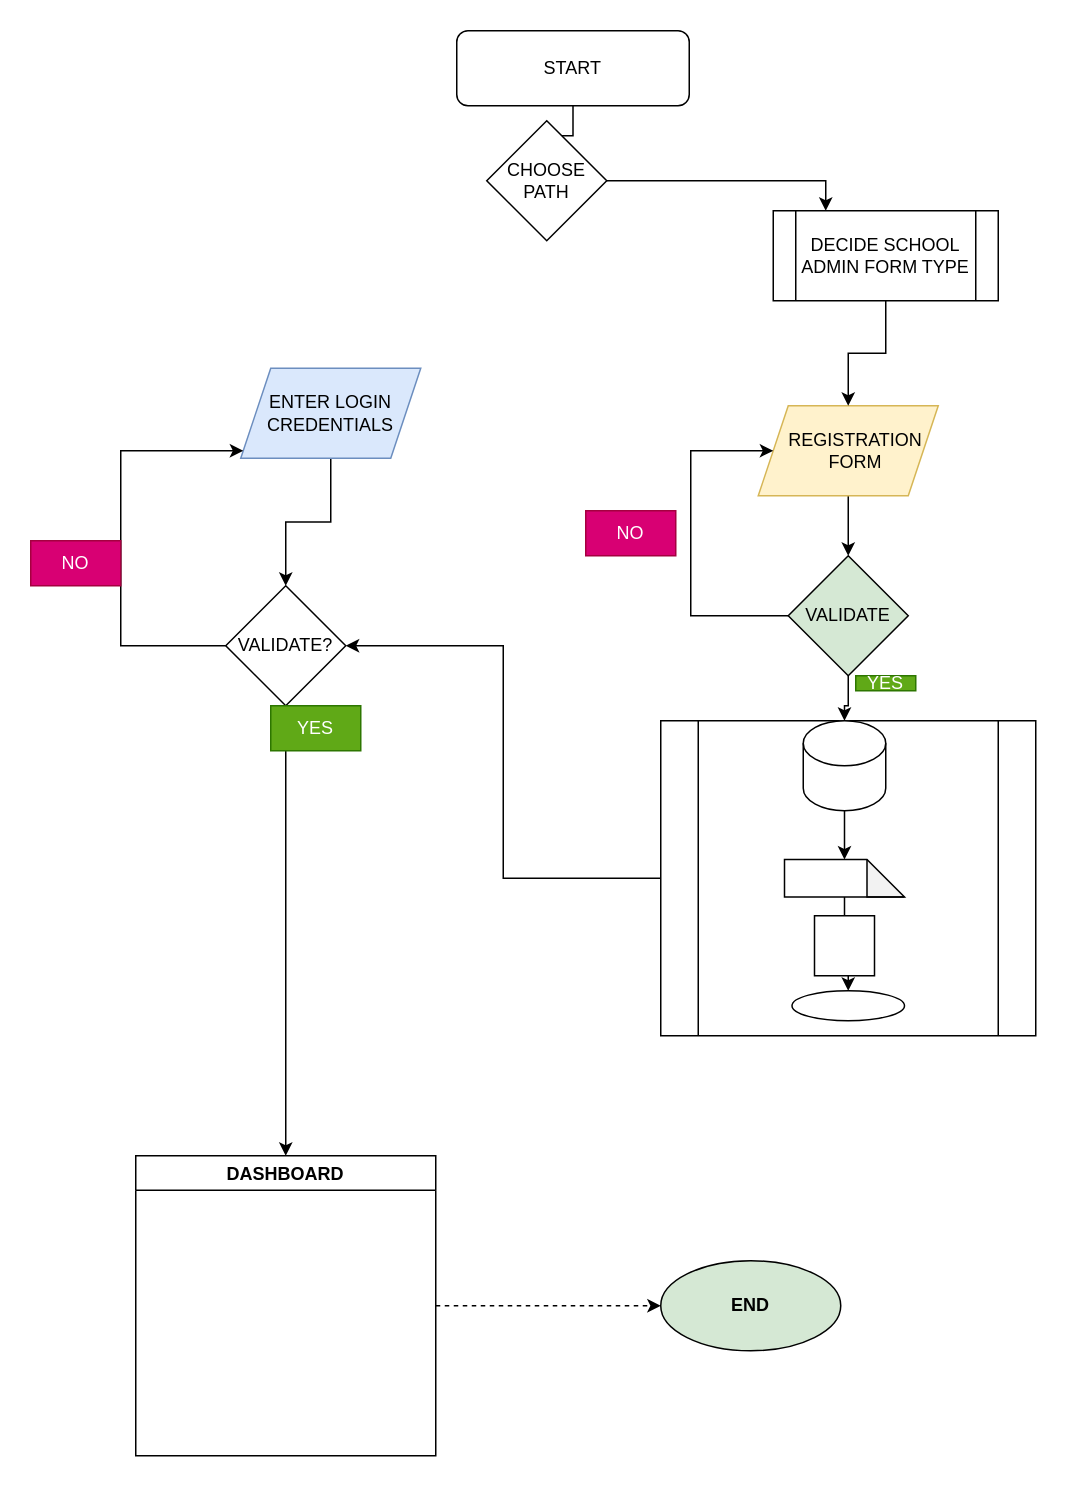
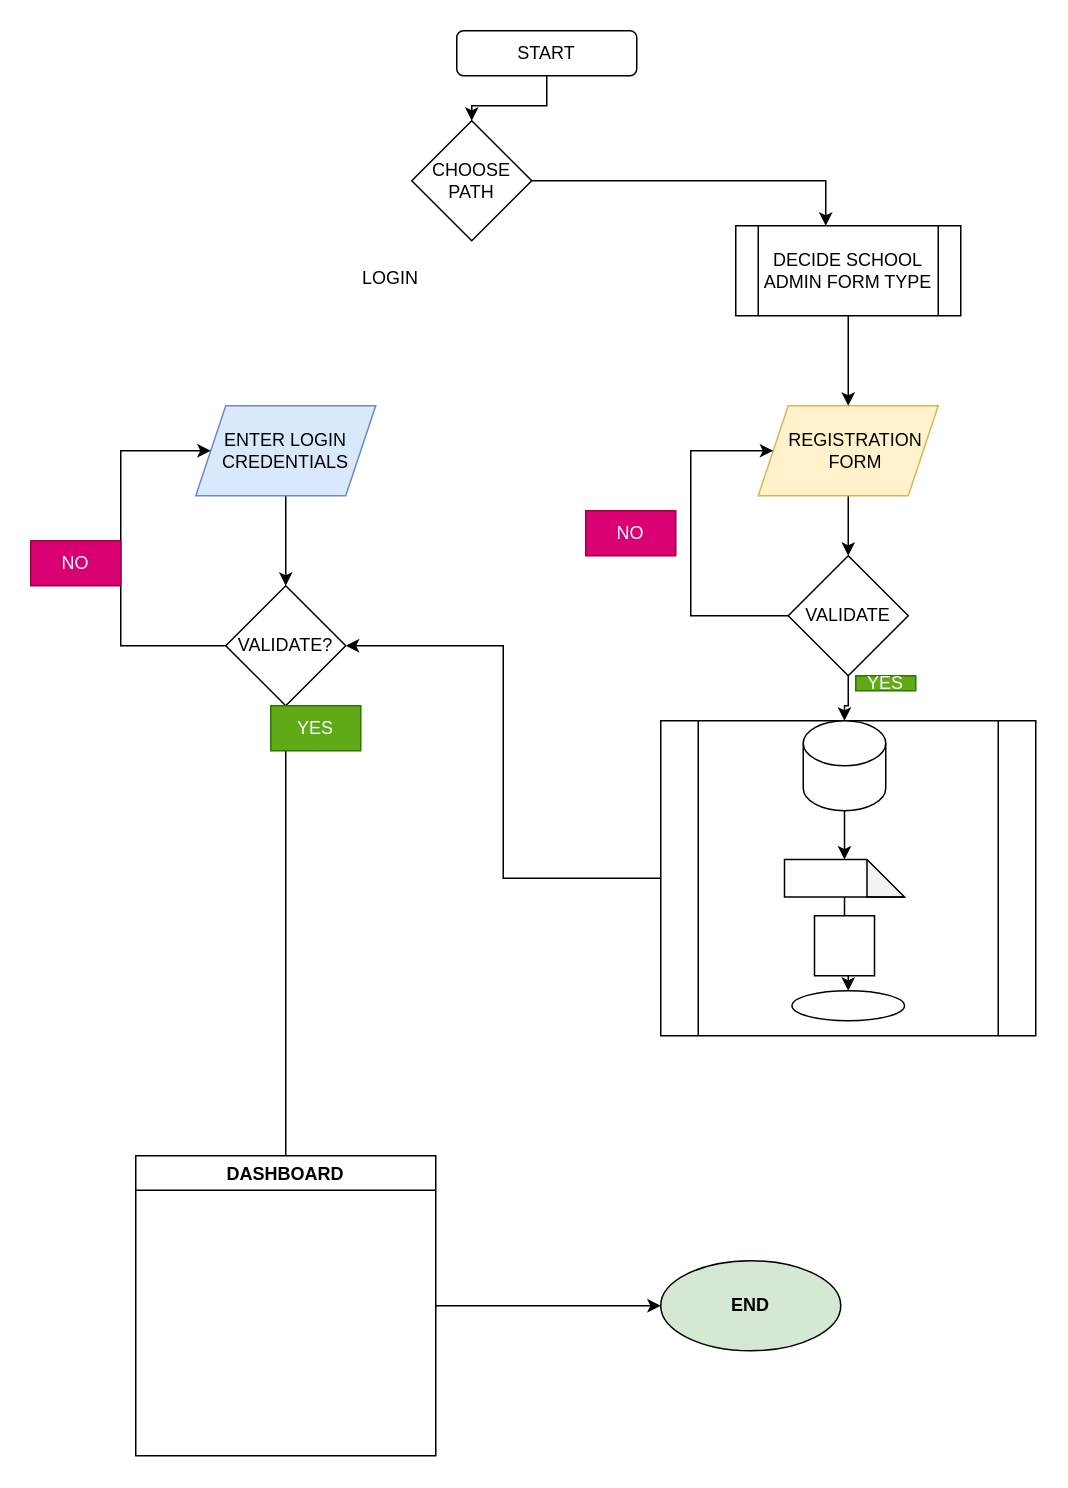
(573, 68) -> (547, 53)
(547, 181) -> (472, 181)
(886, 256) -> (848, 271)
none -> (391, 278)
(331, 413) -> (286, 451)
(848, 616) -> (848, 616)
(286, 1144) -> (286, 1148)
(544, 1306) -> (544, 1306)
